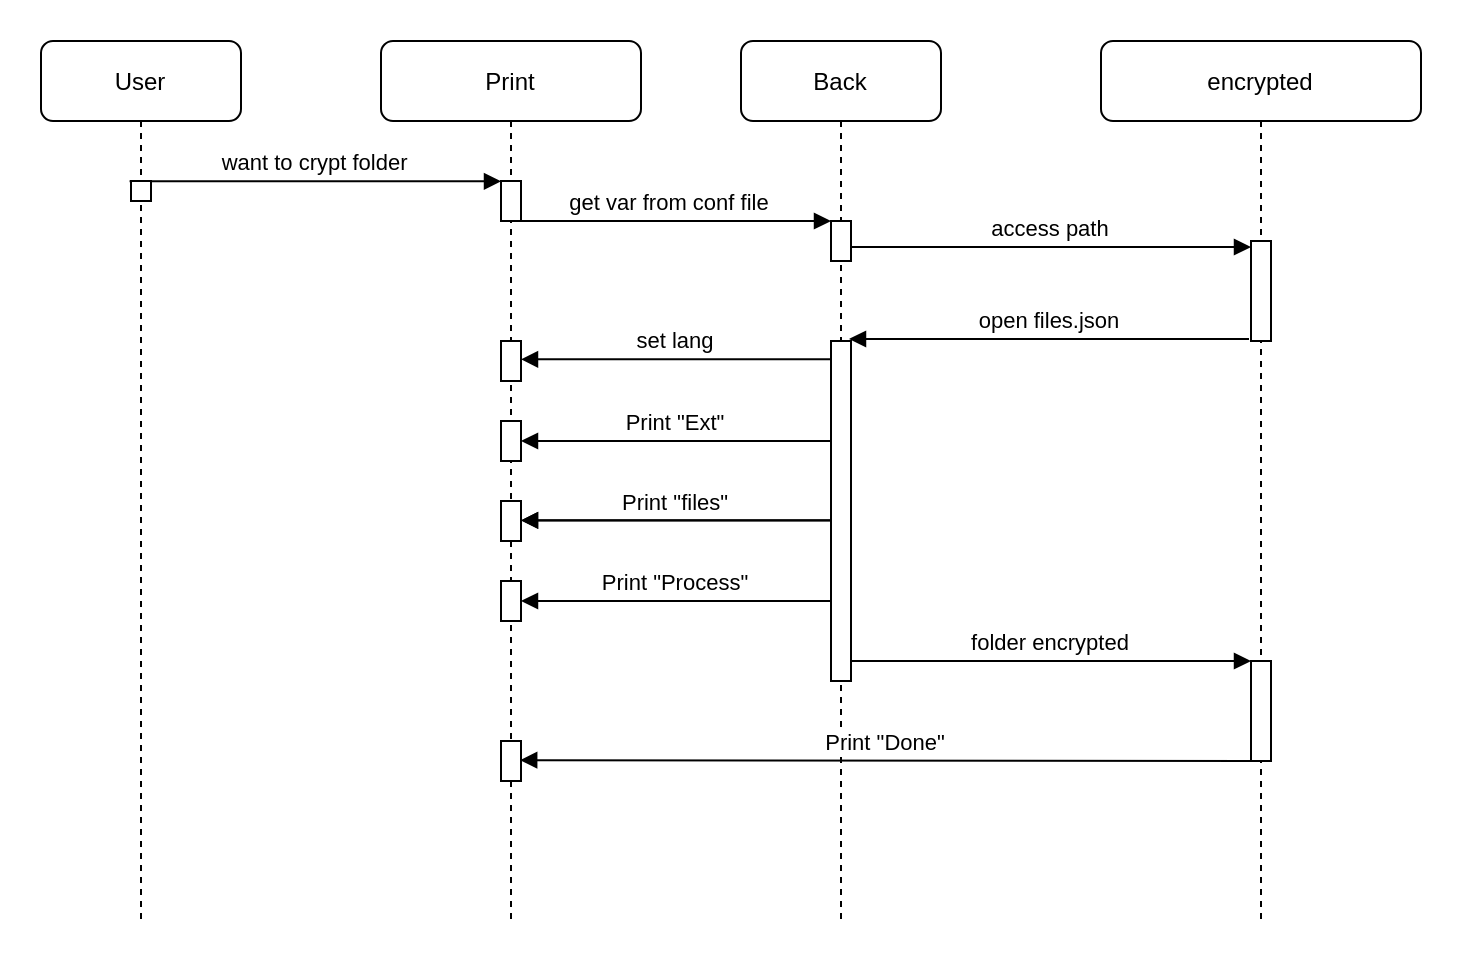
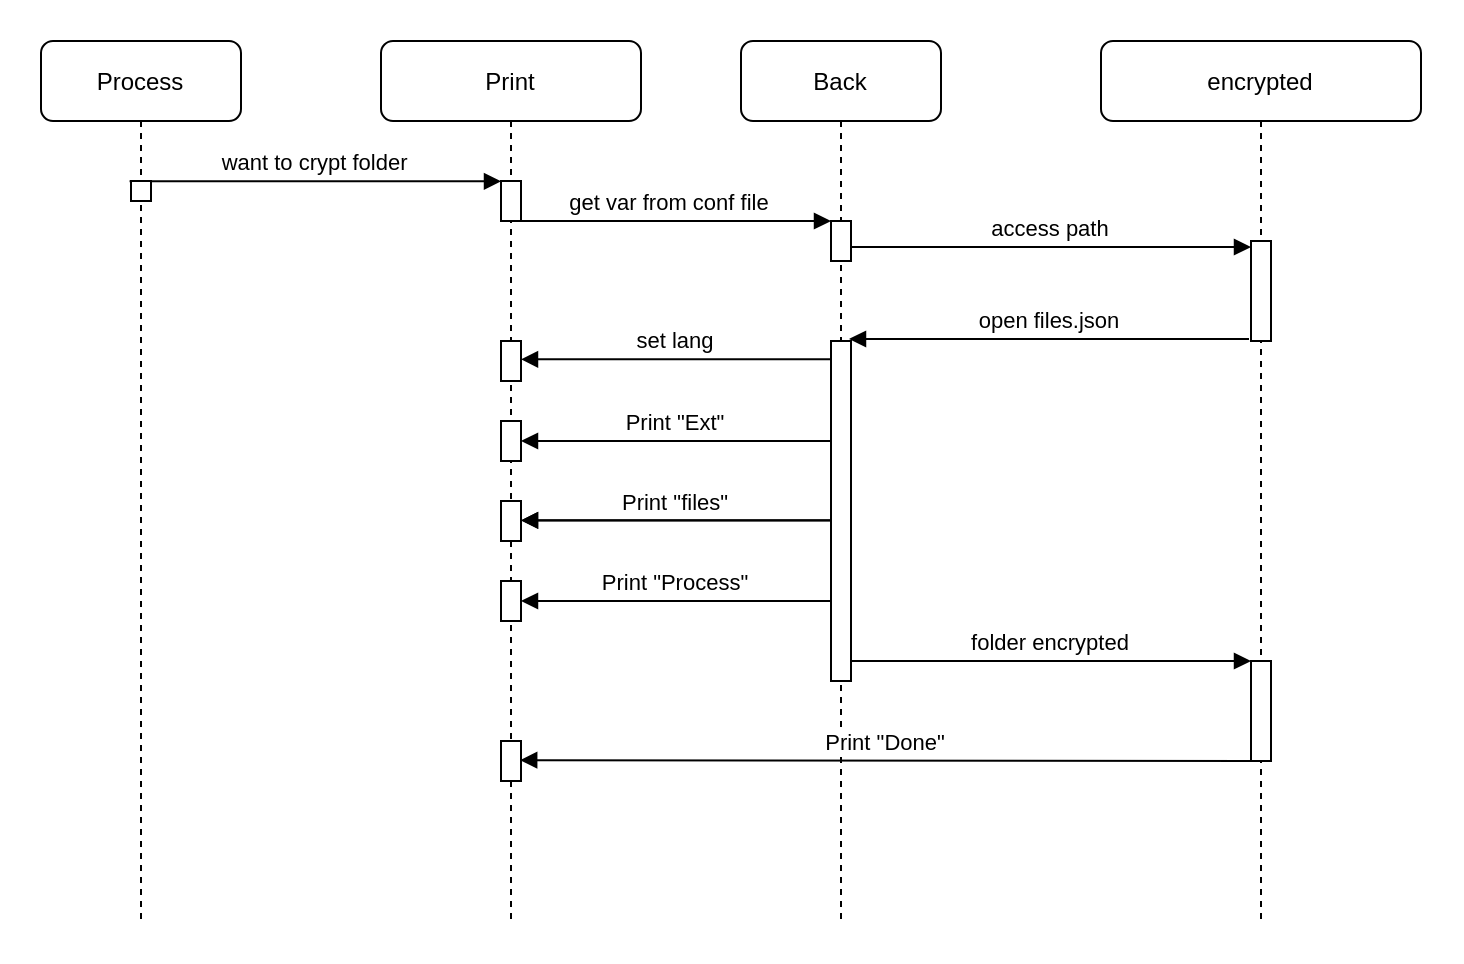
(140, 82) -> (140, 82)
